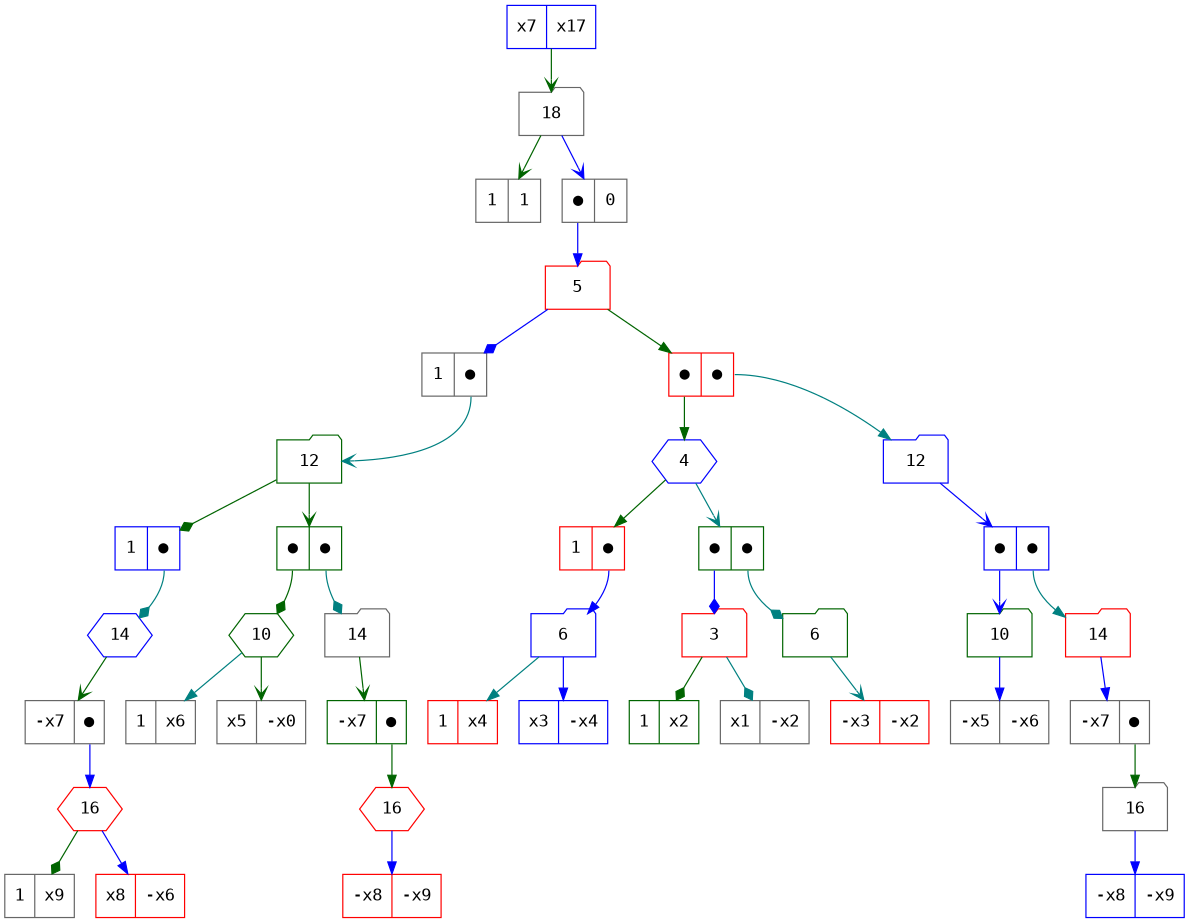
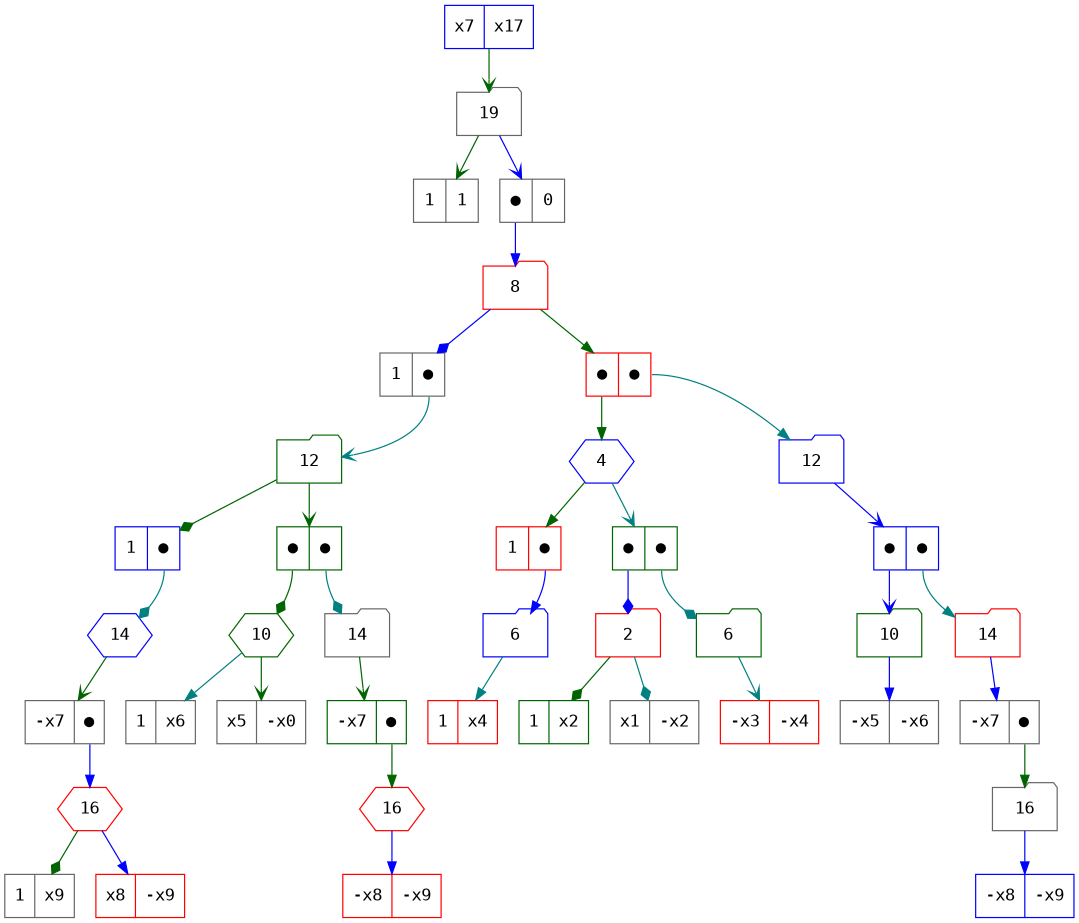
(551, 114) -> (489, 114)
(578, 288) -> (515, 288)
(714, 635) -> (628, 635)
(563, 722) -> none
(904, 722) -> (794, 722)
(160, 895) -> (160, 895)
